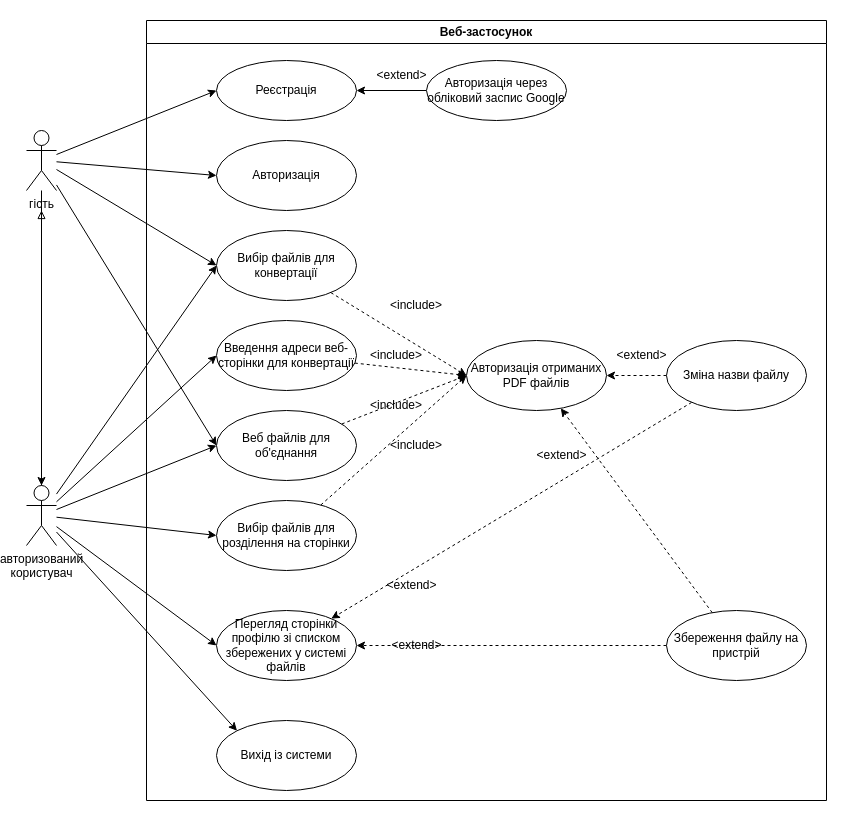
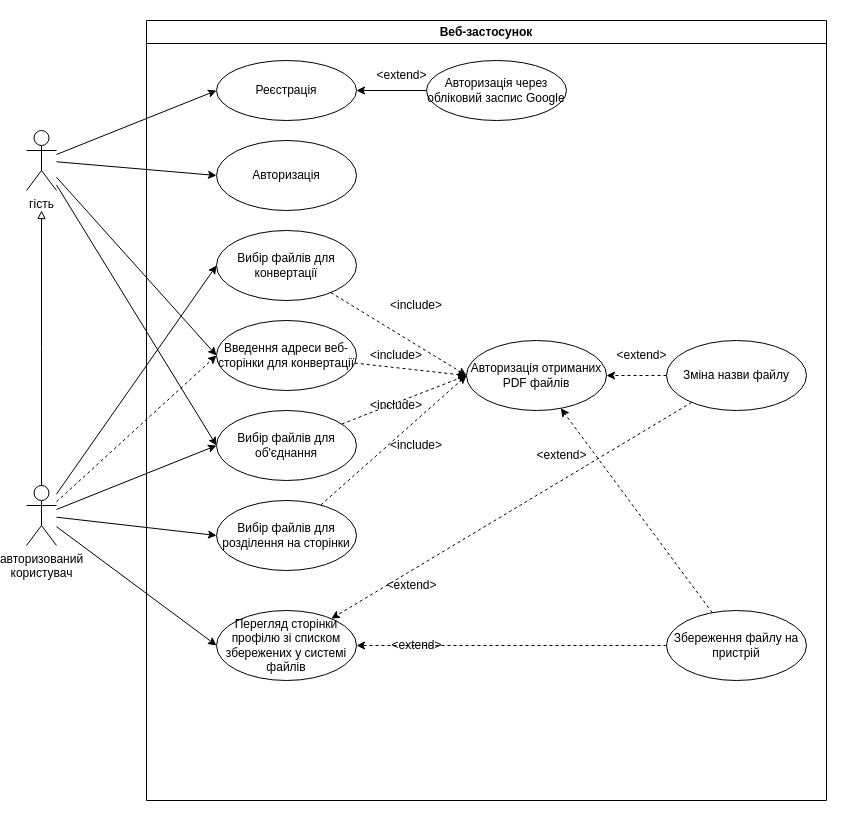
(42, 204) -> (134, 264)
(134, 216) -> none
(134, 431) -> (134, 431)
(287, 446) -> (287, 446)
(144, 628) -> none
(287, 756) -> none
